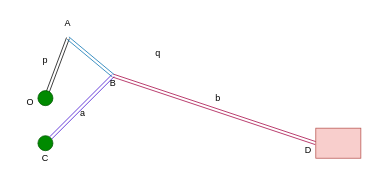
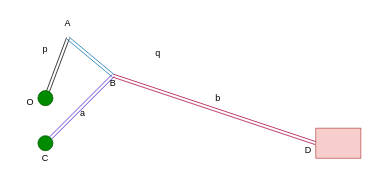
(45, 60) -> (45, 49)
